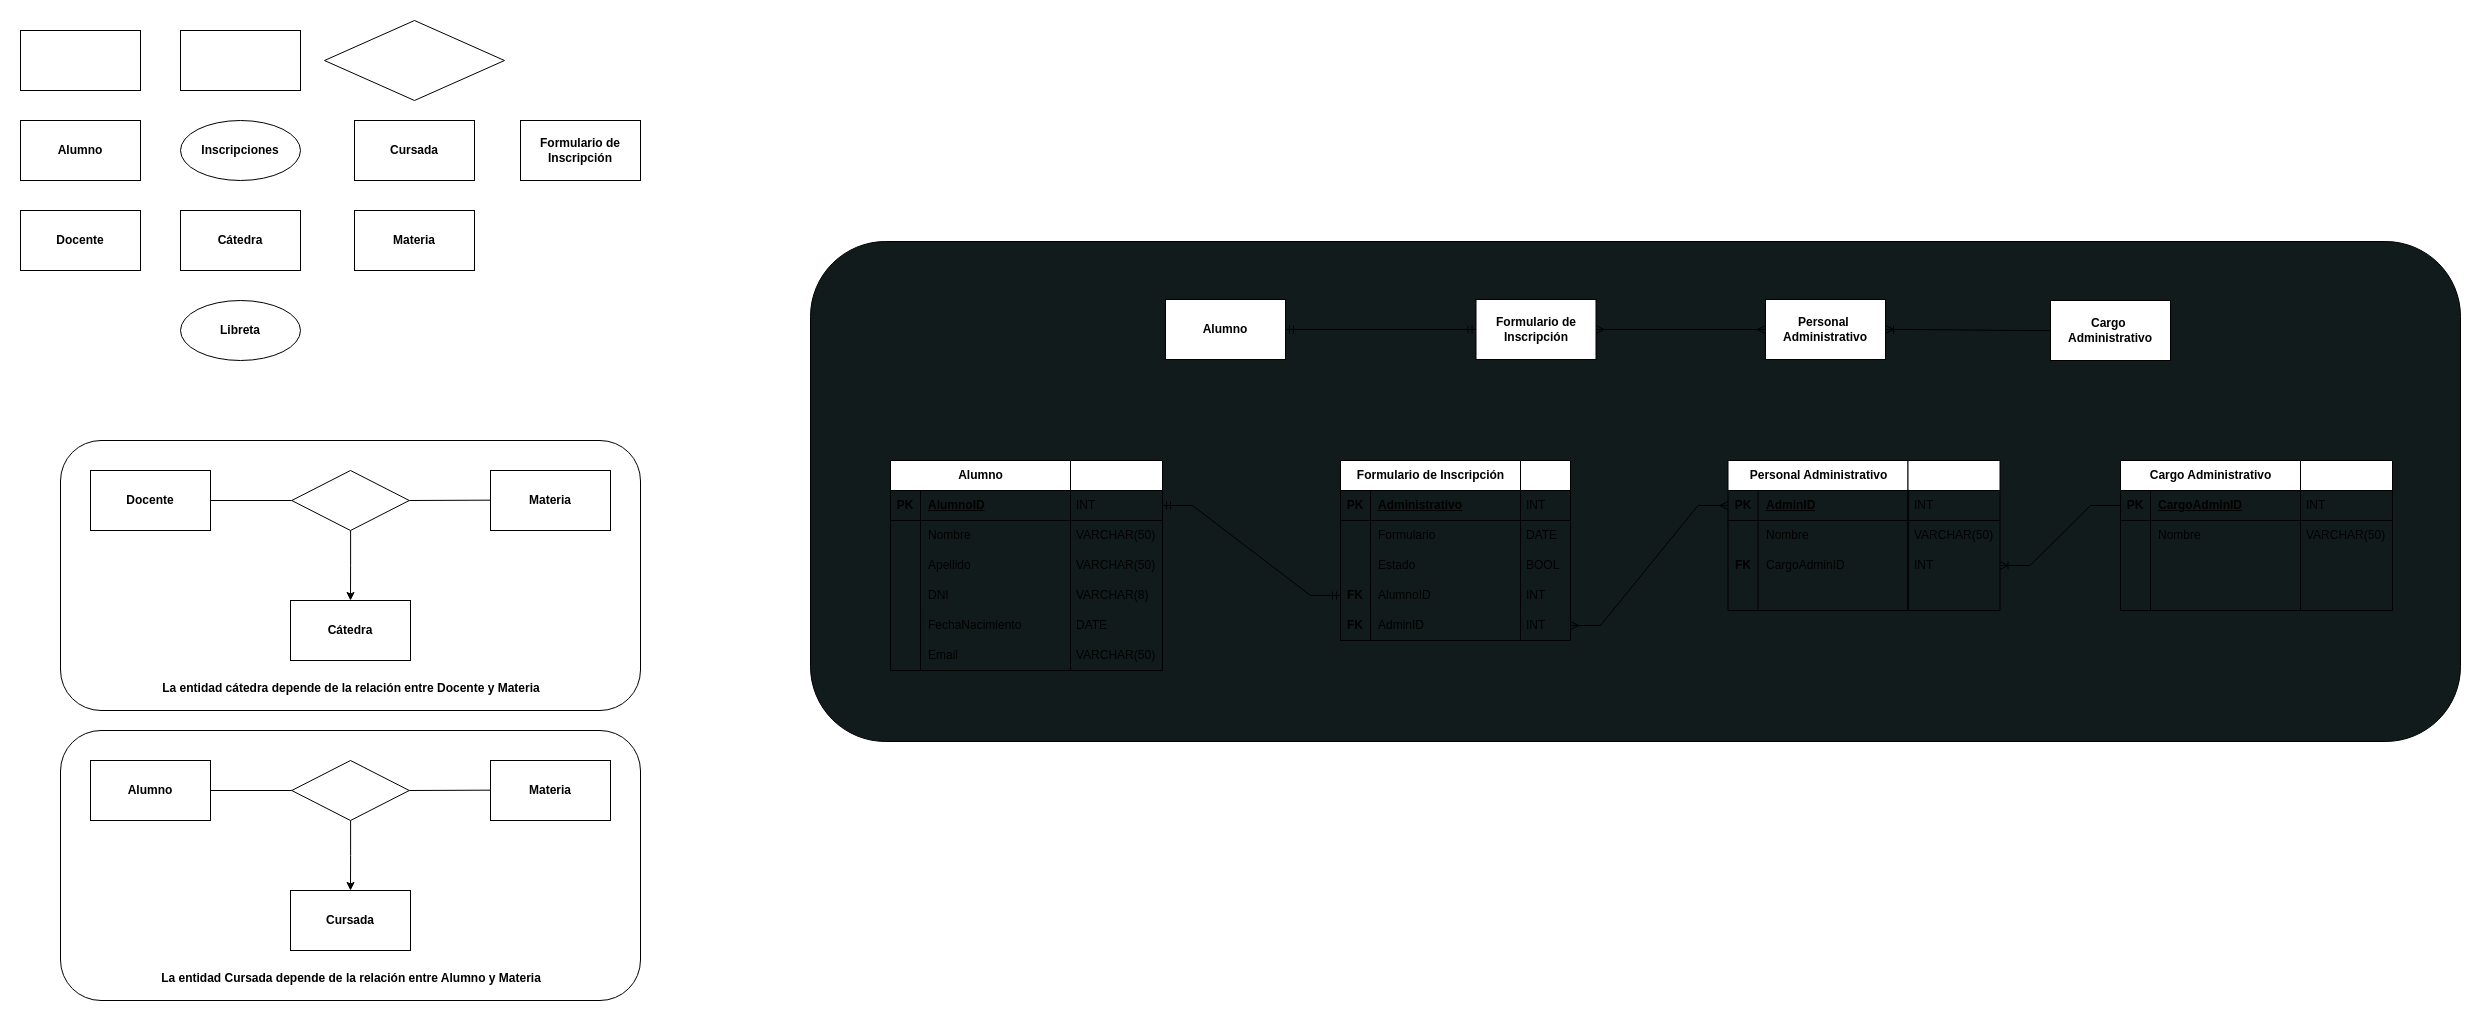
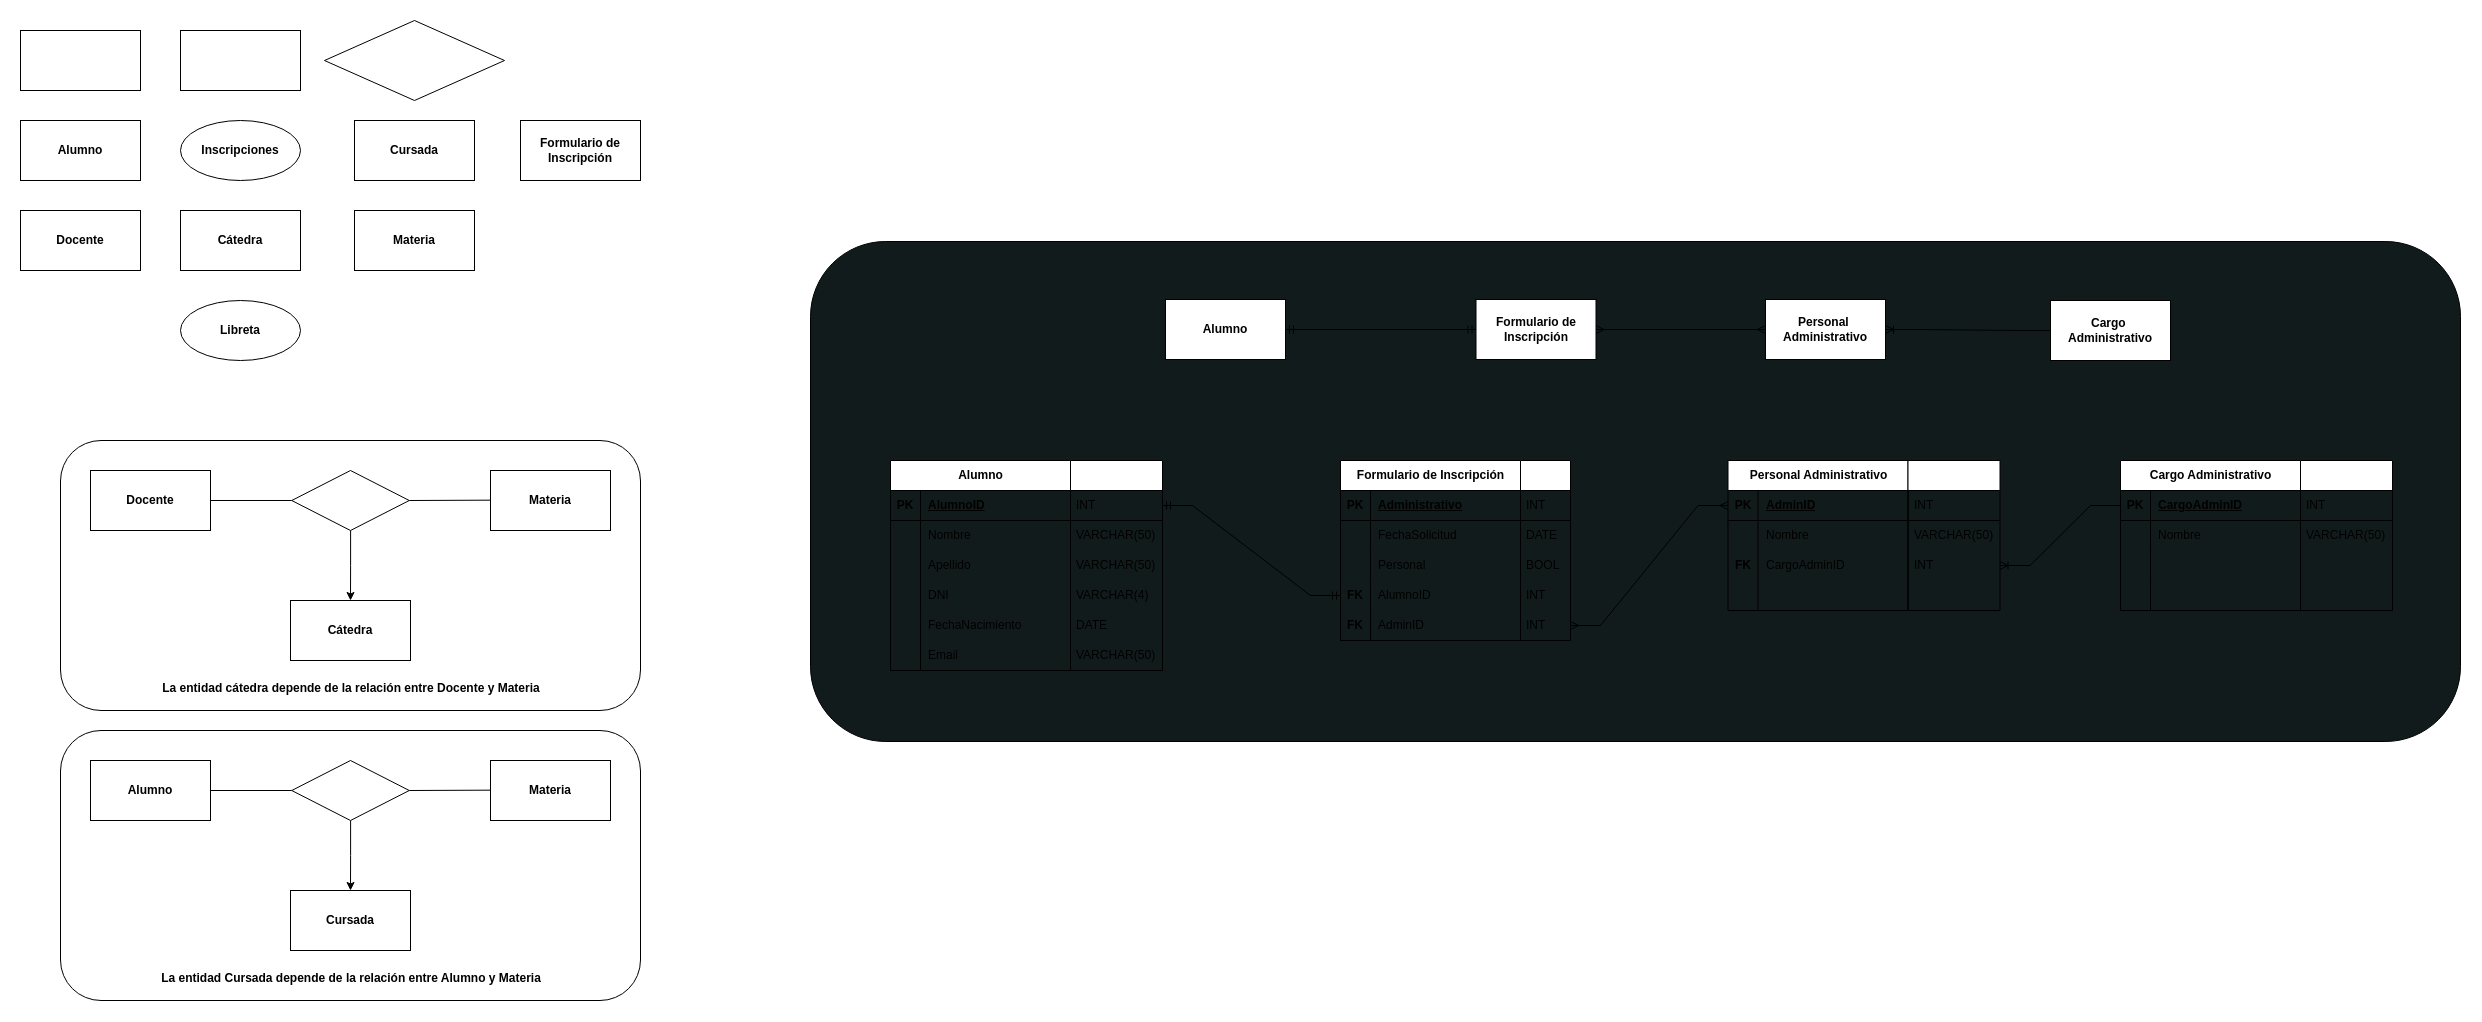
(1409, 536) -> (1421, 536)
(1399, 566) -> (1404, 566)
(1110, 596) -> (1110, 596)
